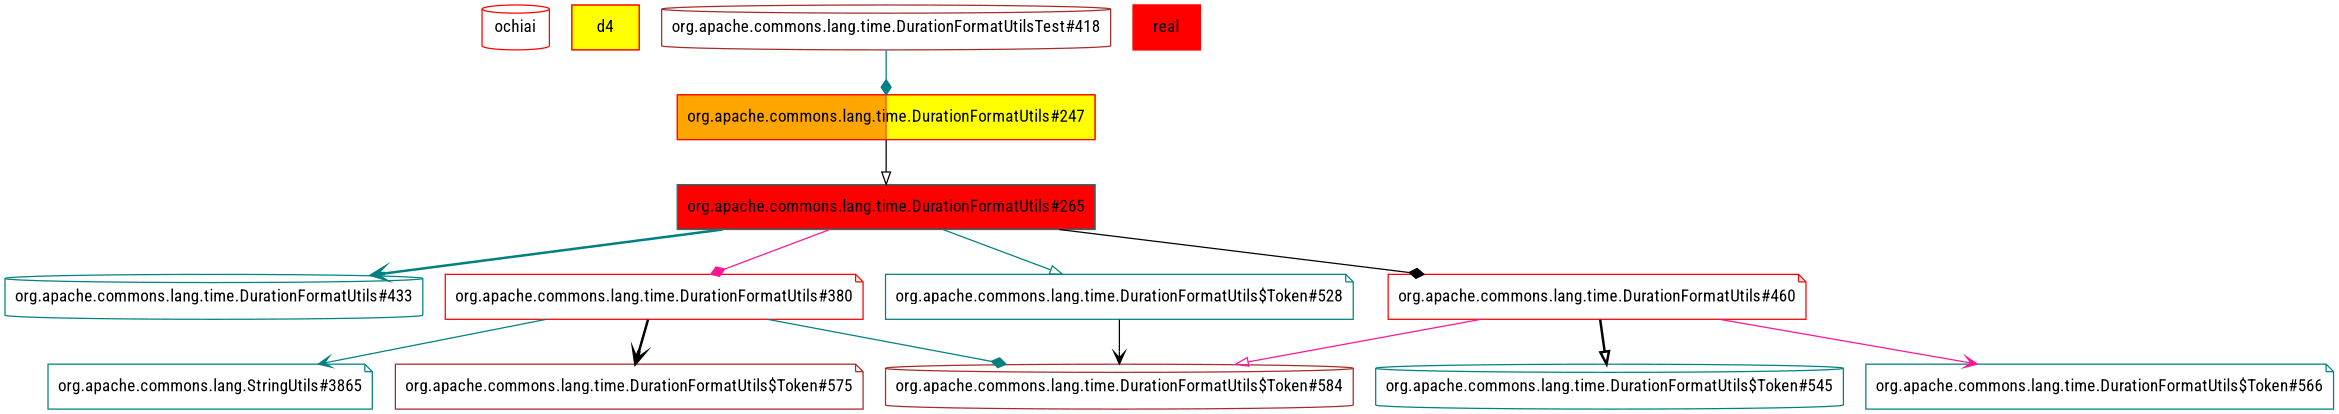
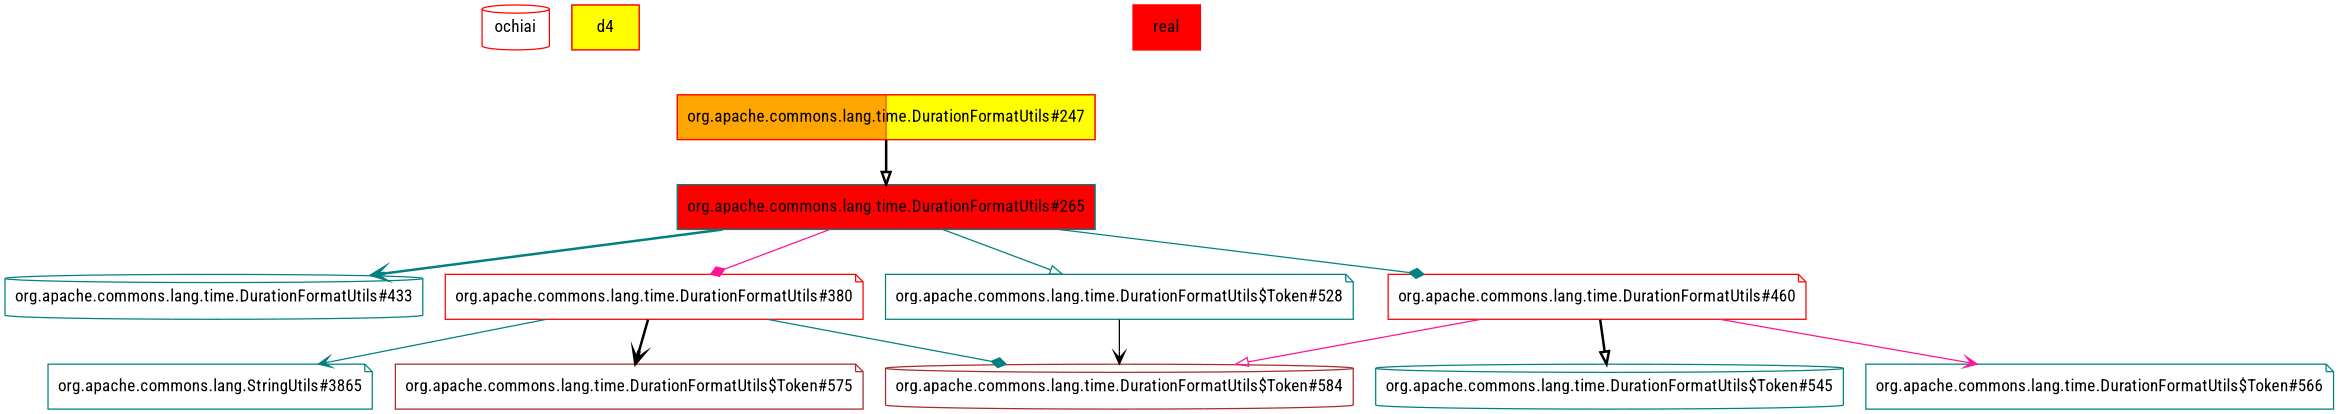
(886, 27) -> none
(886, 156) -> (886, 156)
(1234, 251) -> (1234, 251)
